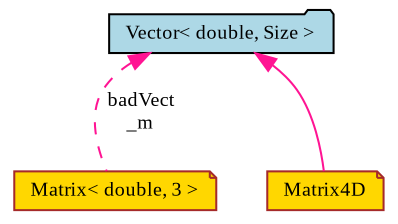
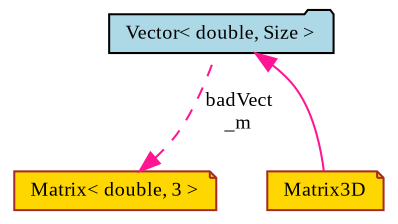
(96, 111) -> (192, 110)
(325, 191) -> (325, 191)
